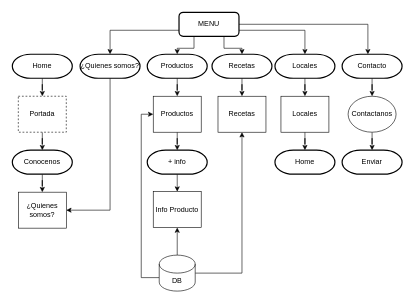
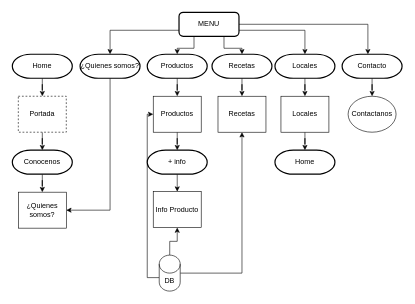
(372, 141) -> none
(372, 162) -> none
(177, 273) -> (170, 273)
